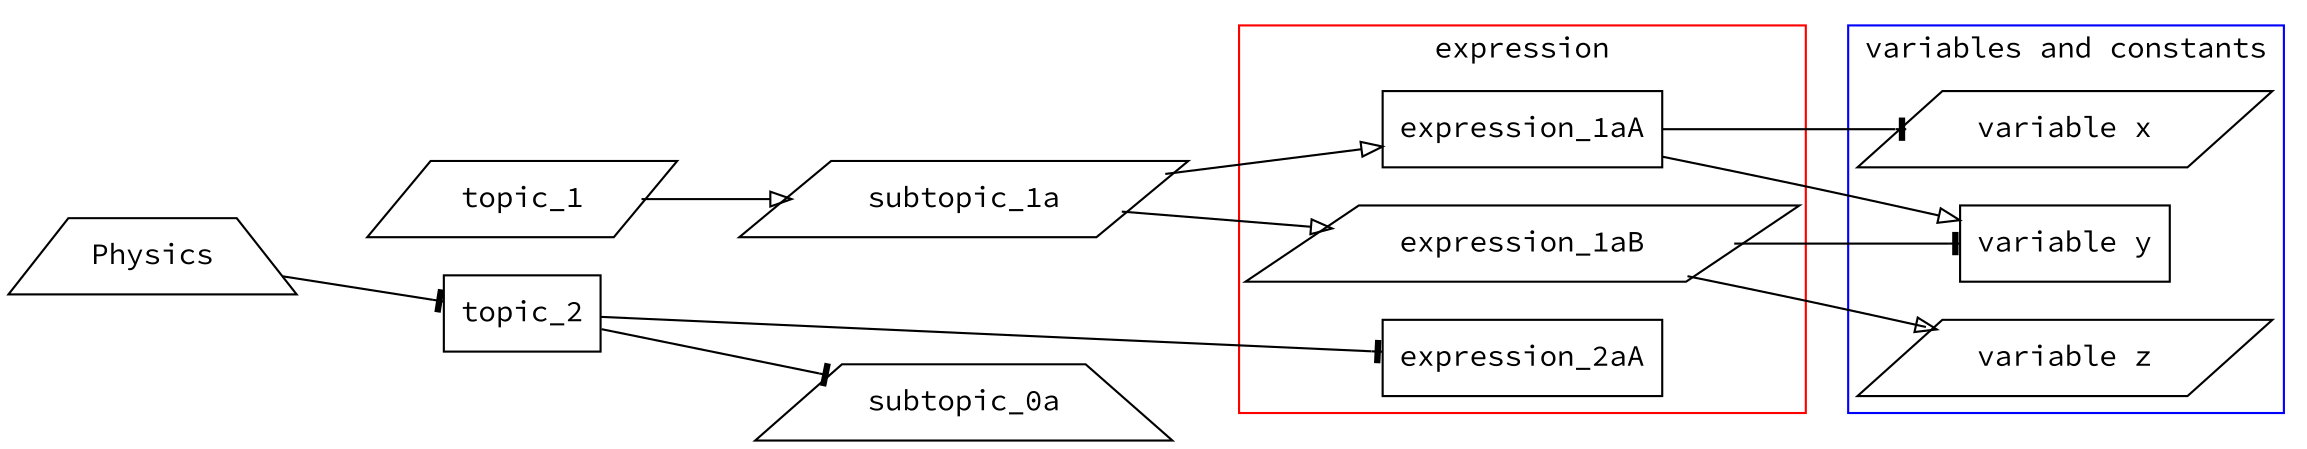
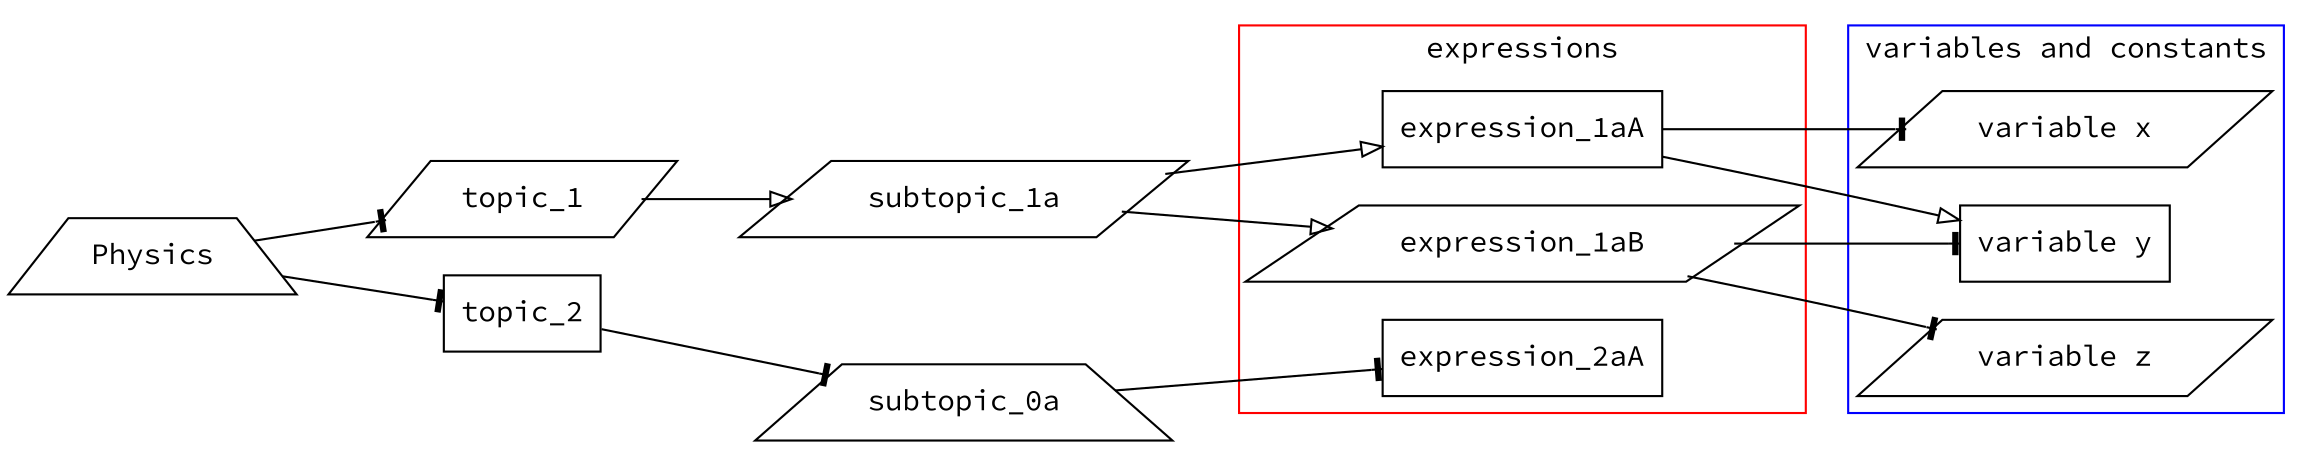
(1522, 50) -> (1522, 50)
none -> (315, 231)
(1819, 304) -> (1819, 304)
(986, 334) -> (1256, 379)
